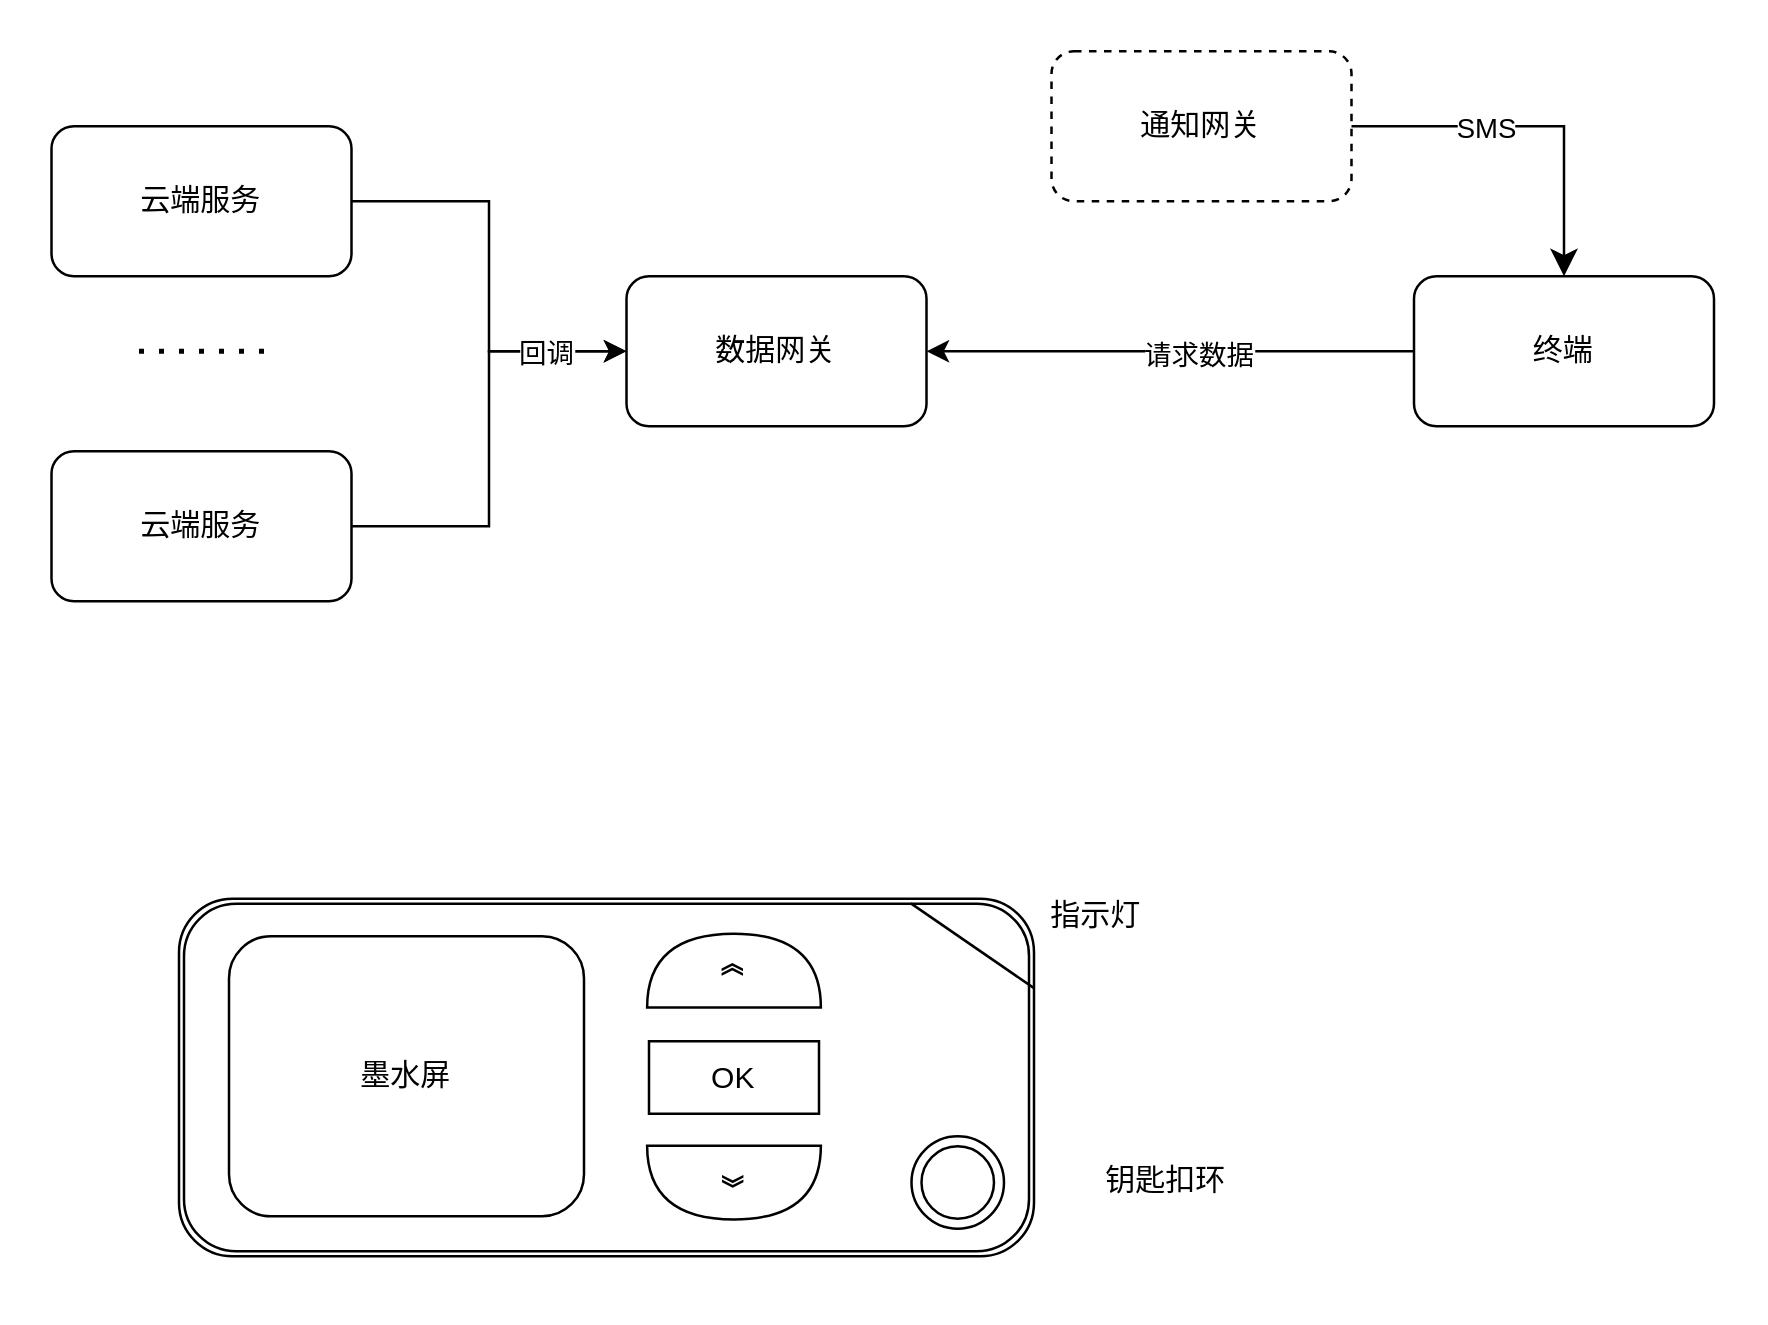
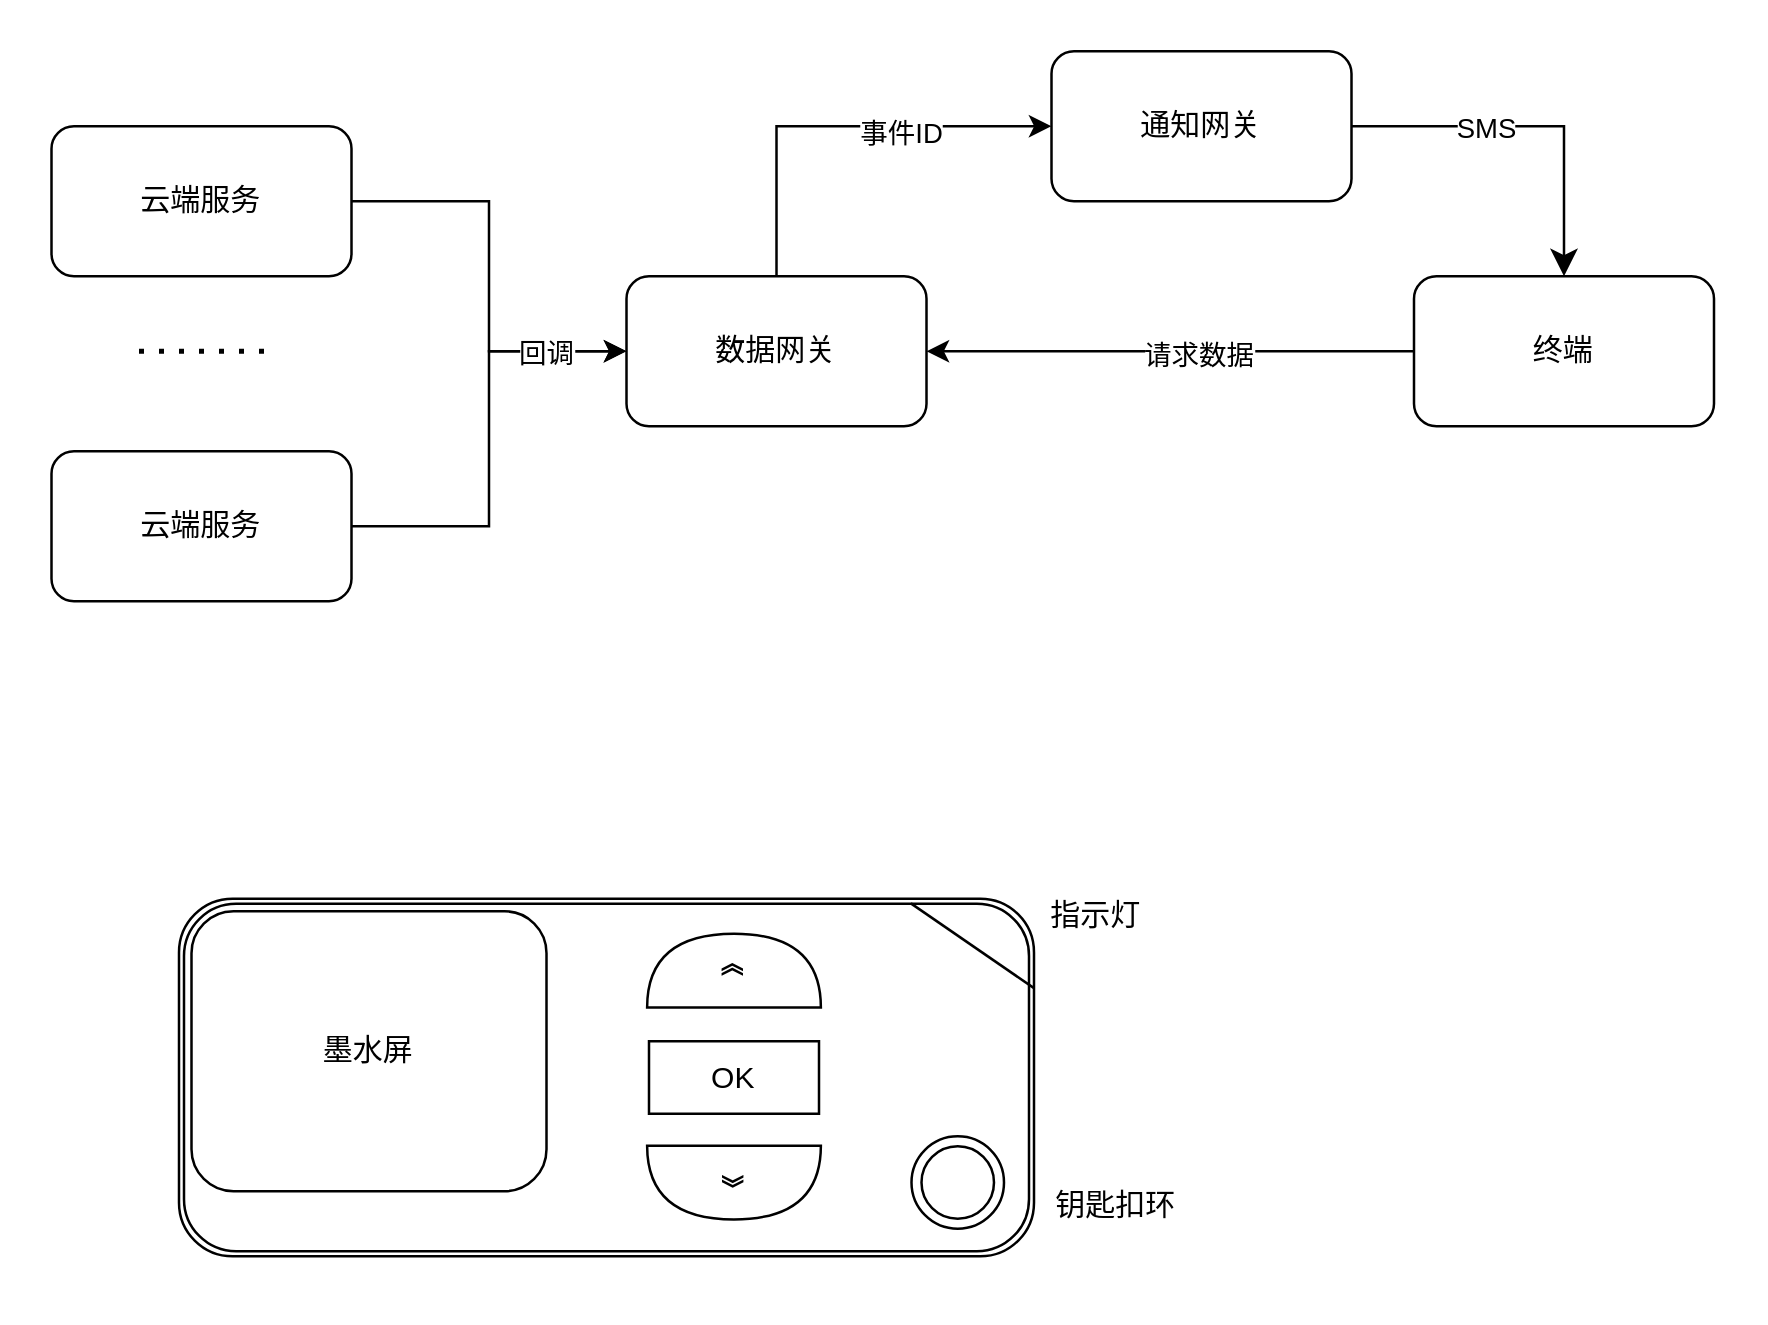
none -> (830, 126)
(1201, 126) -> (1201, 126)
(406, 1076) -> (369, 1051)
(1166, 1181) -> (1116, 1206)
